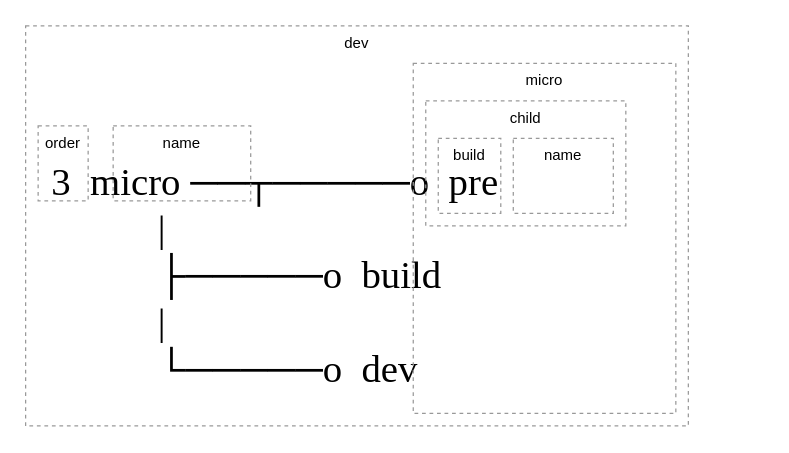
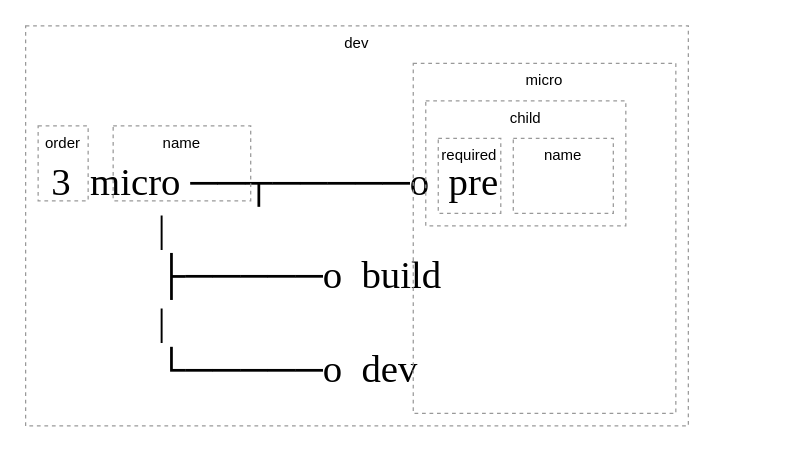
(469, 156) -> (469, 165)
